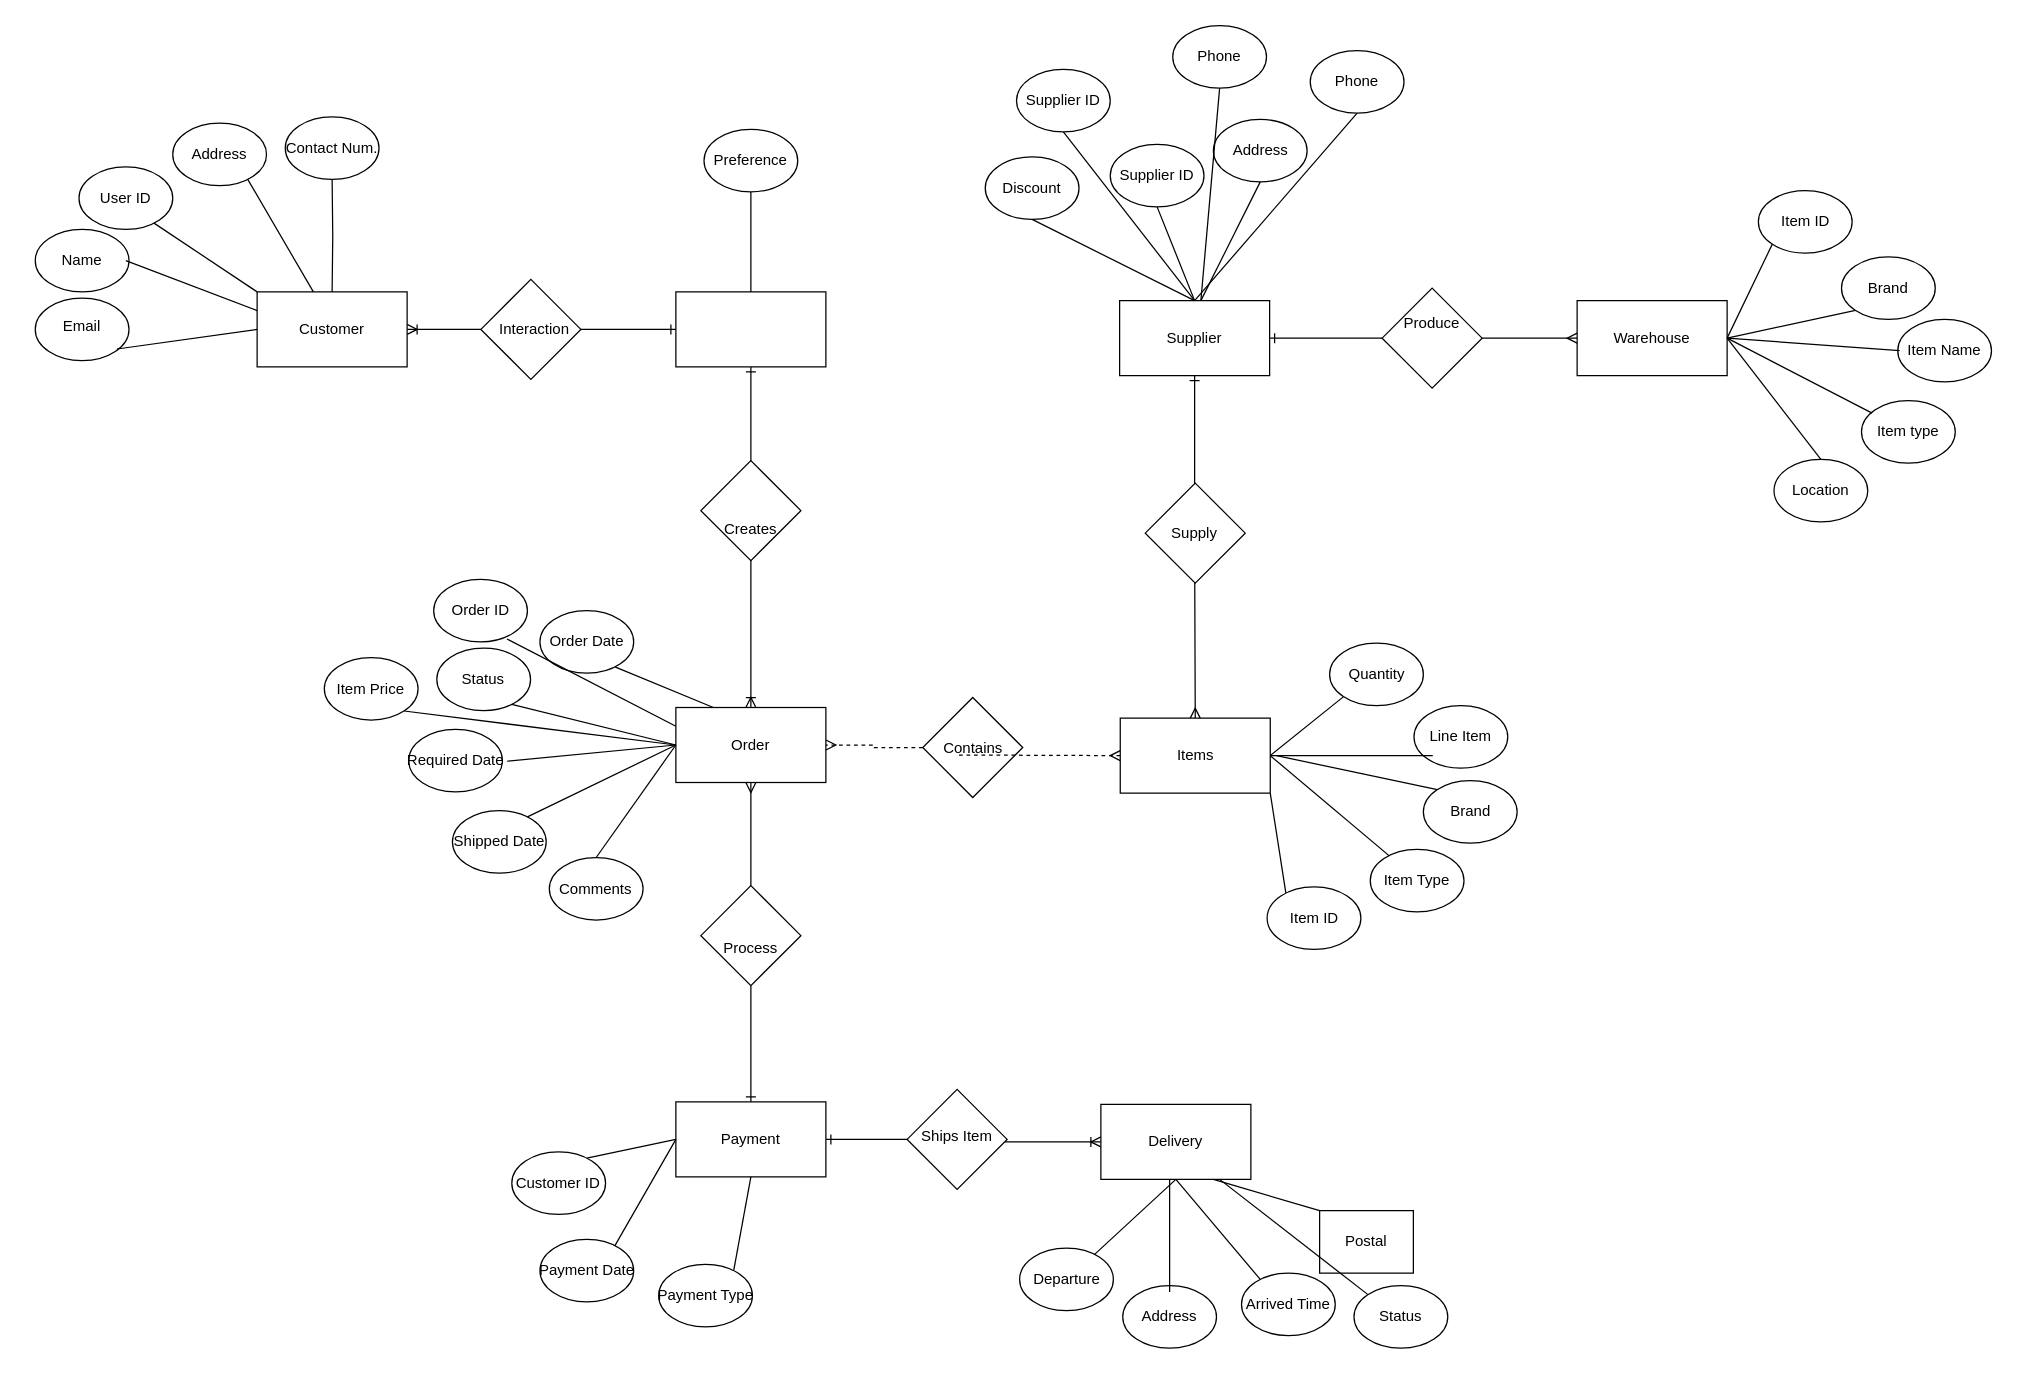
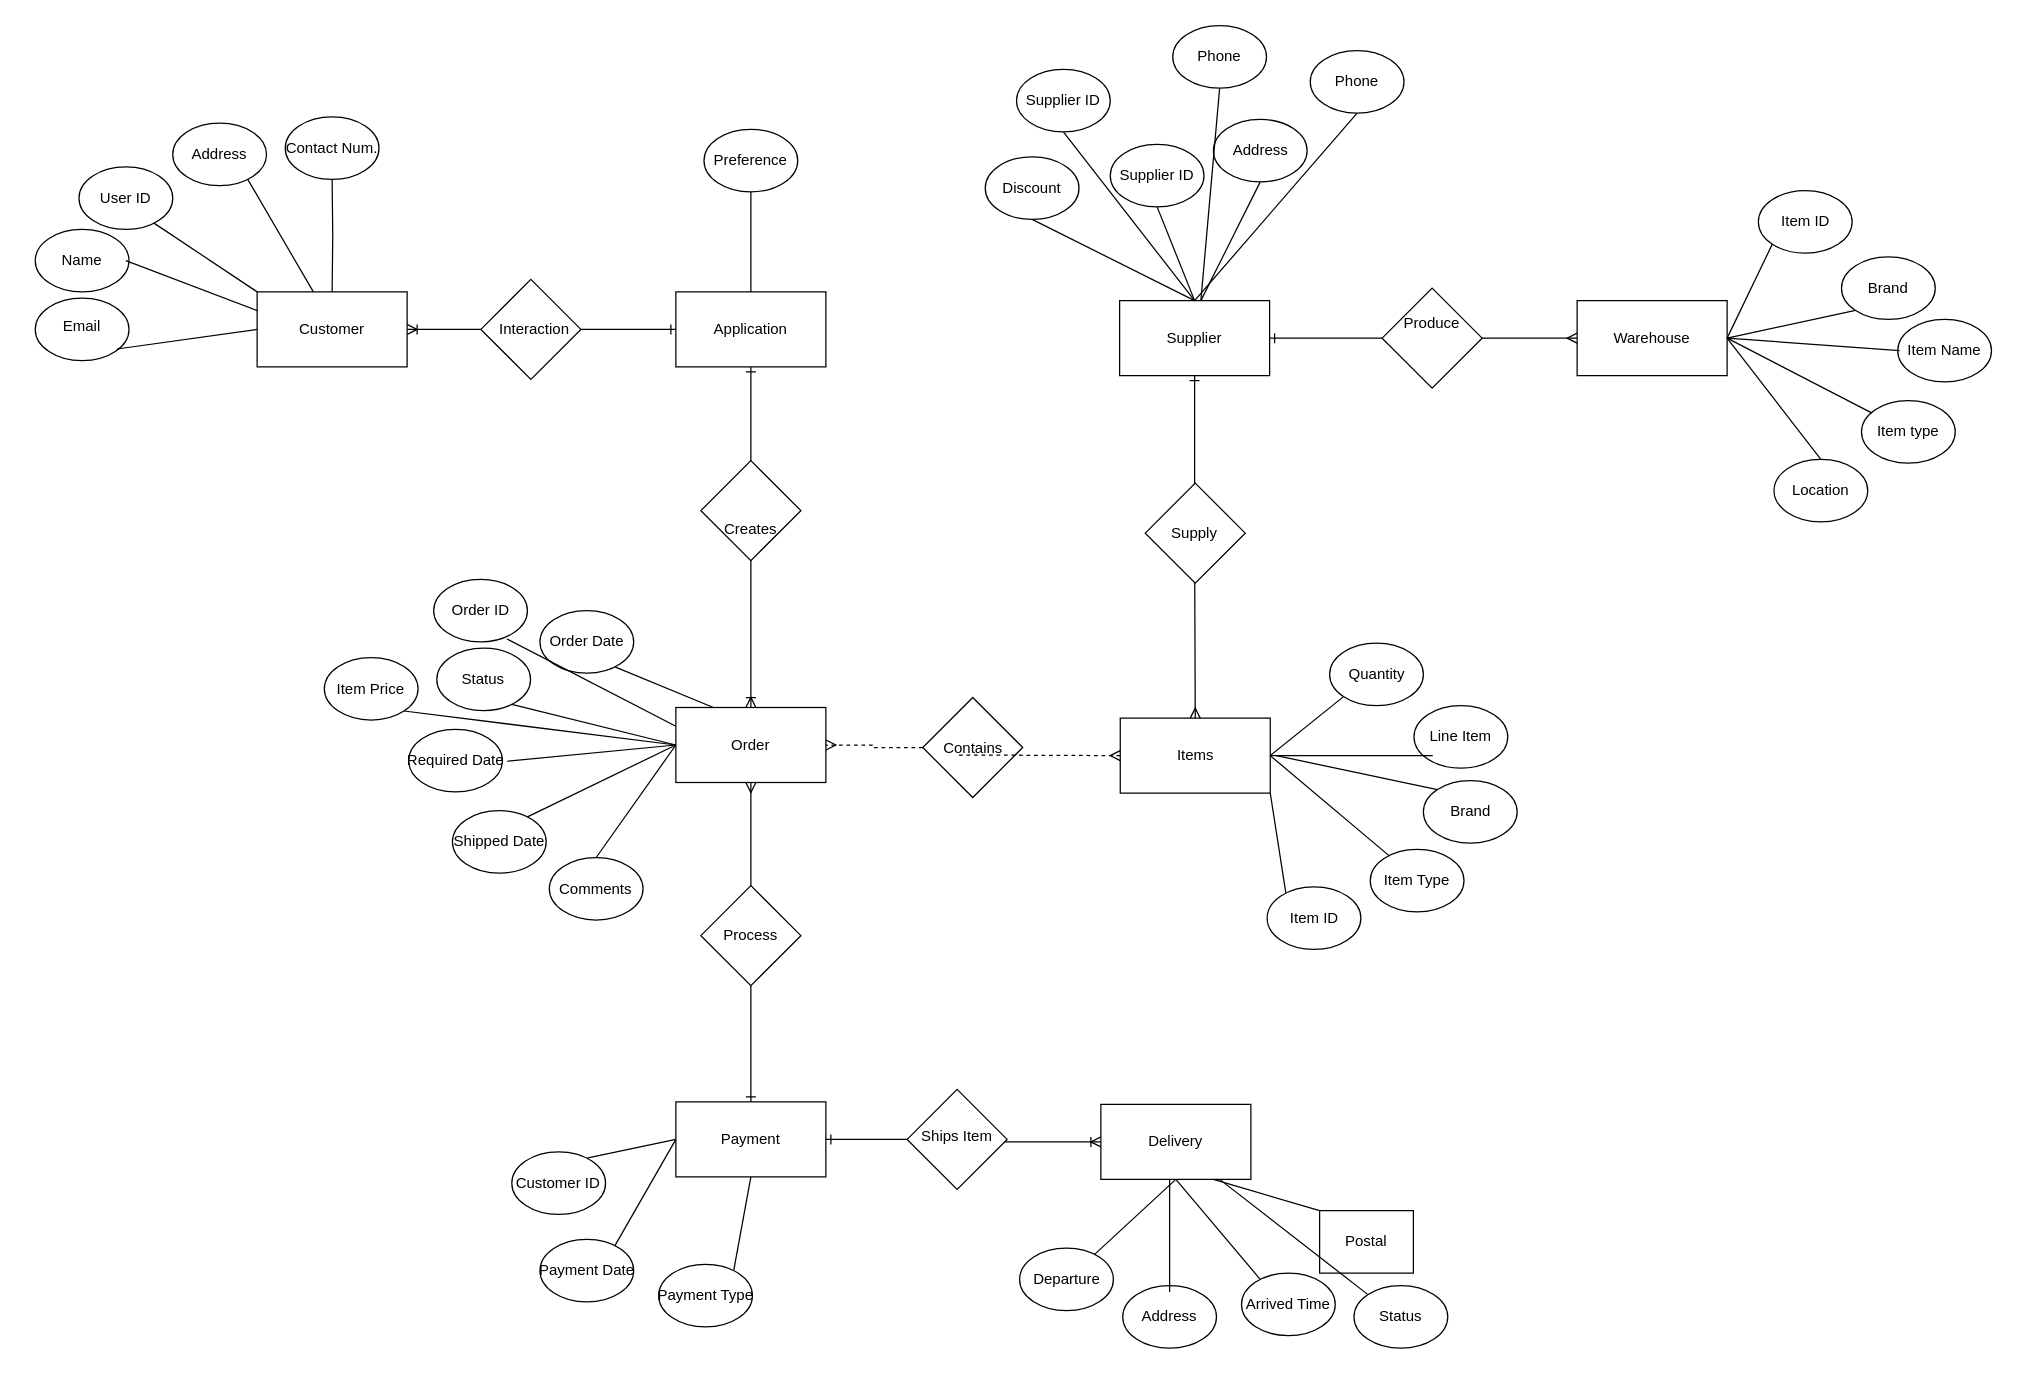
none -> (751, 329)
(751, 948) -> (751, 936)
